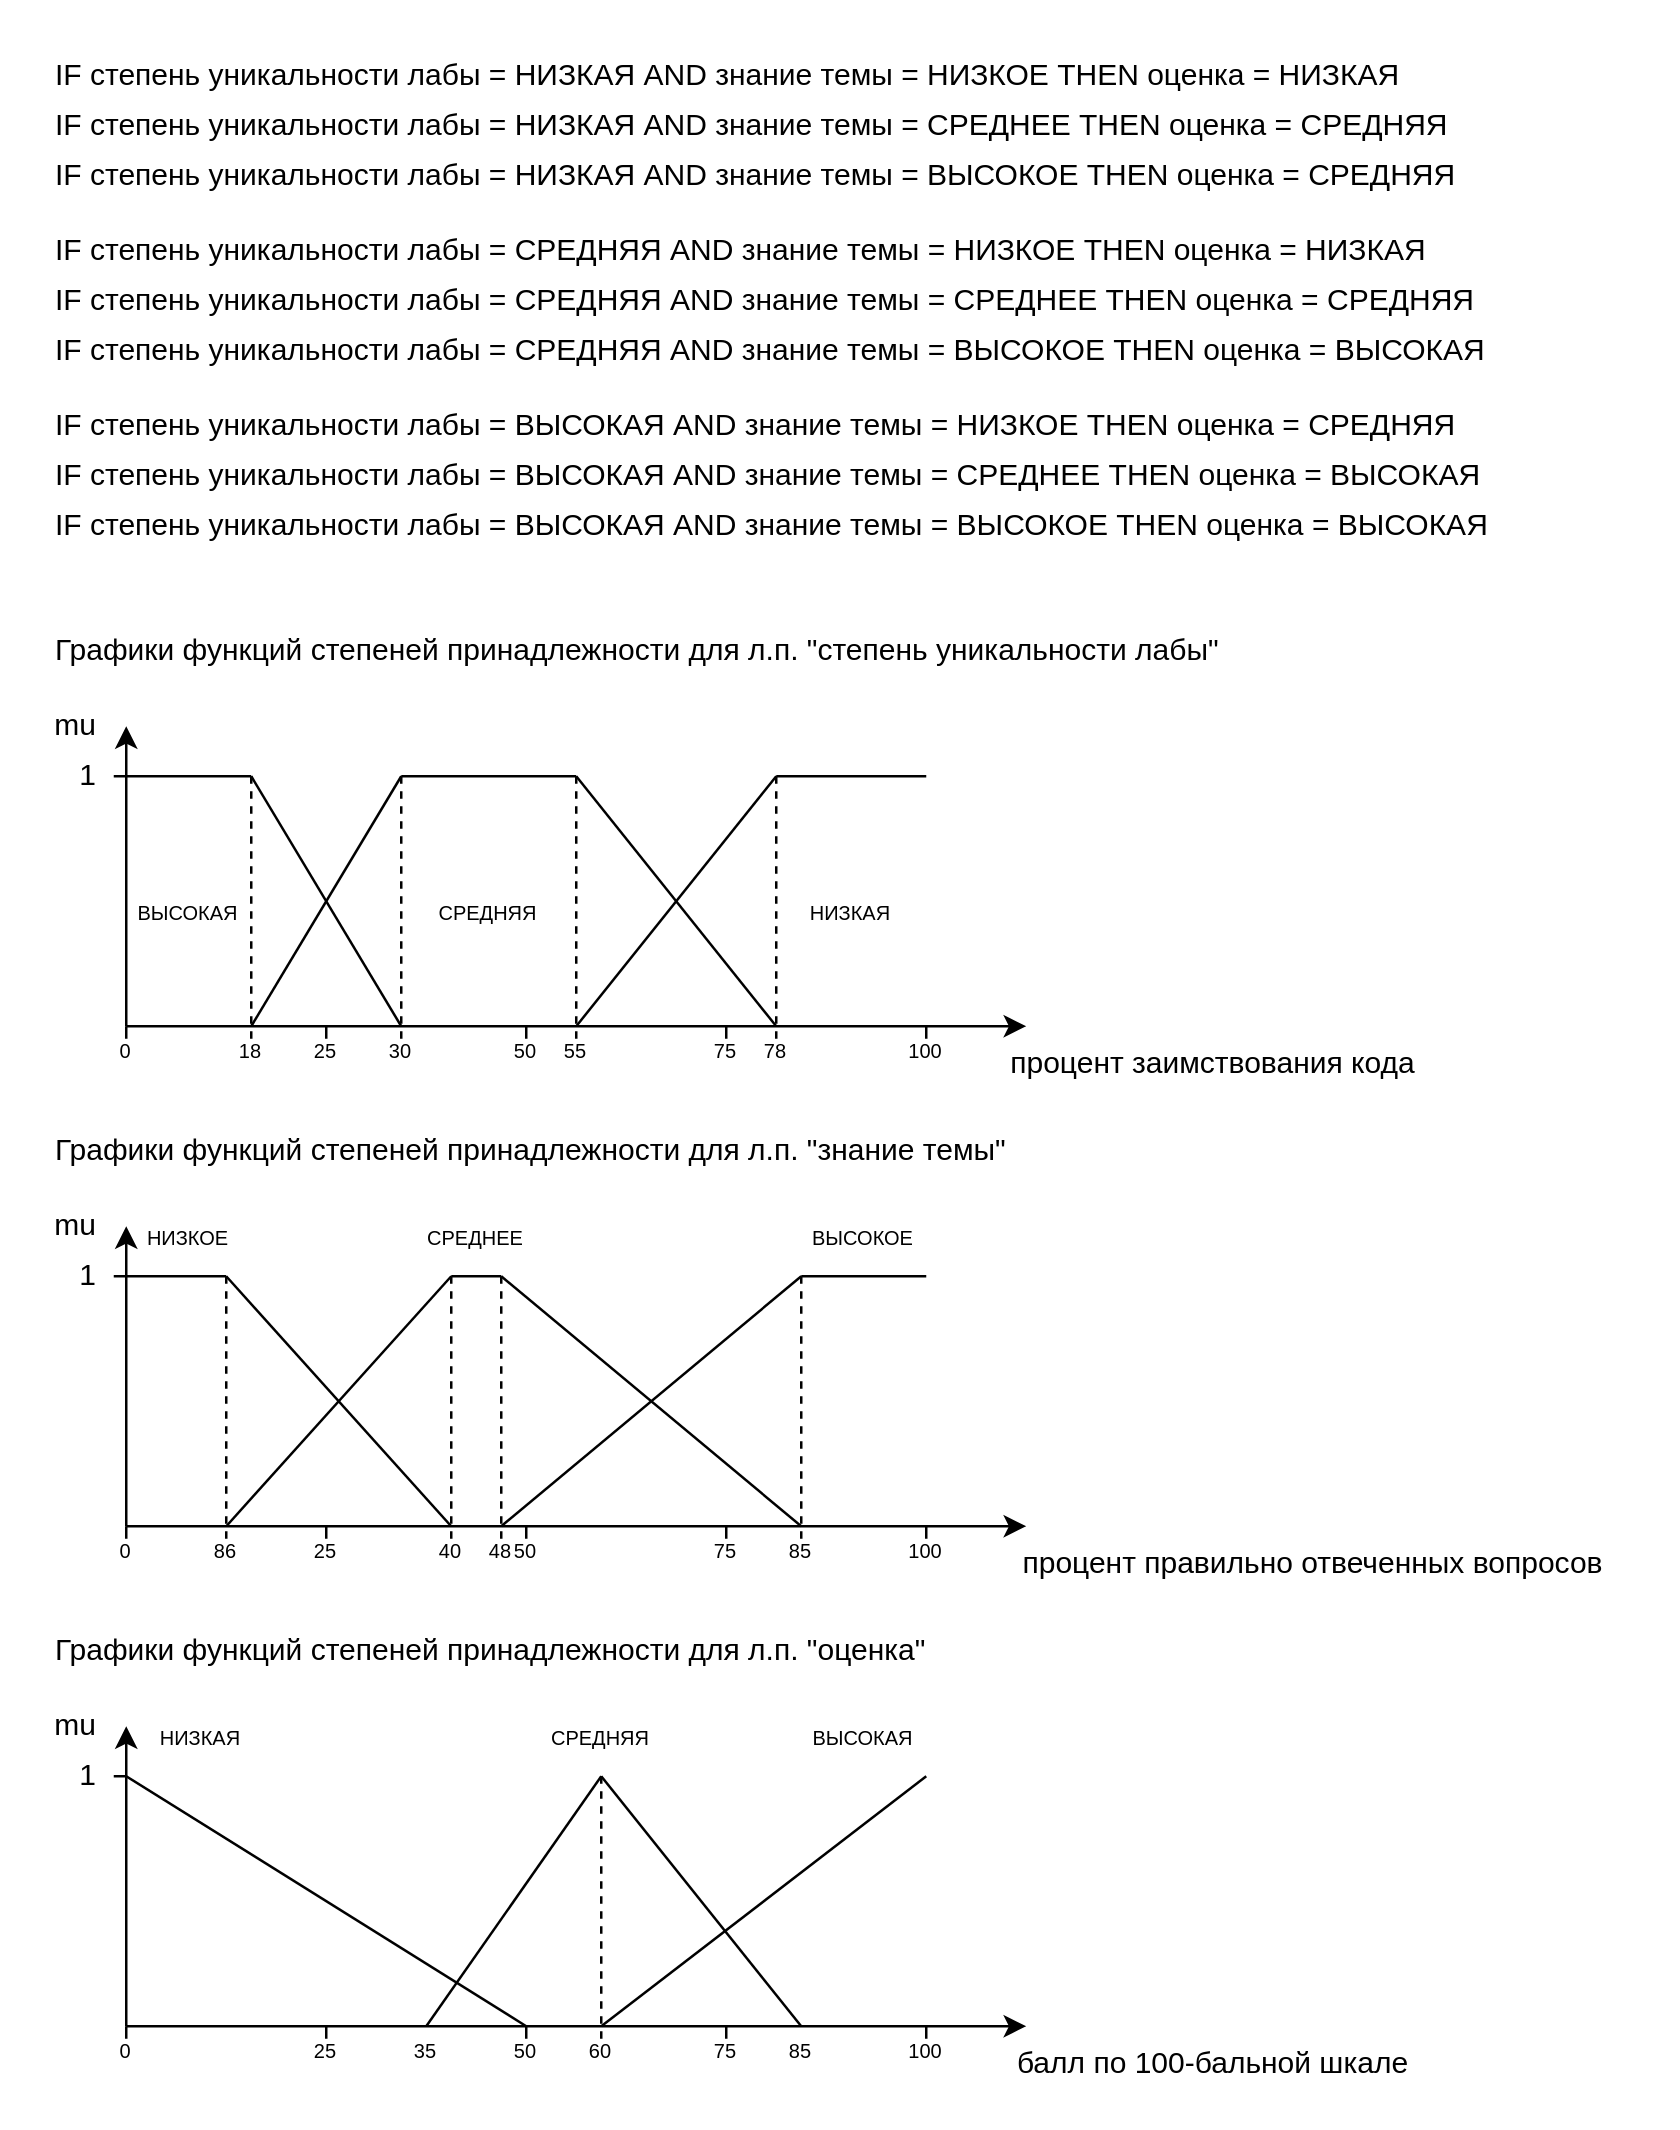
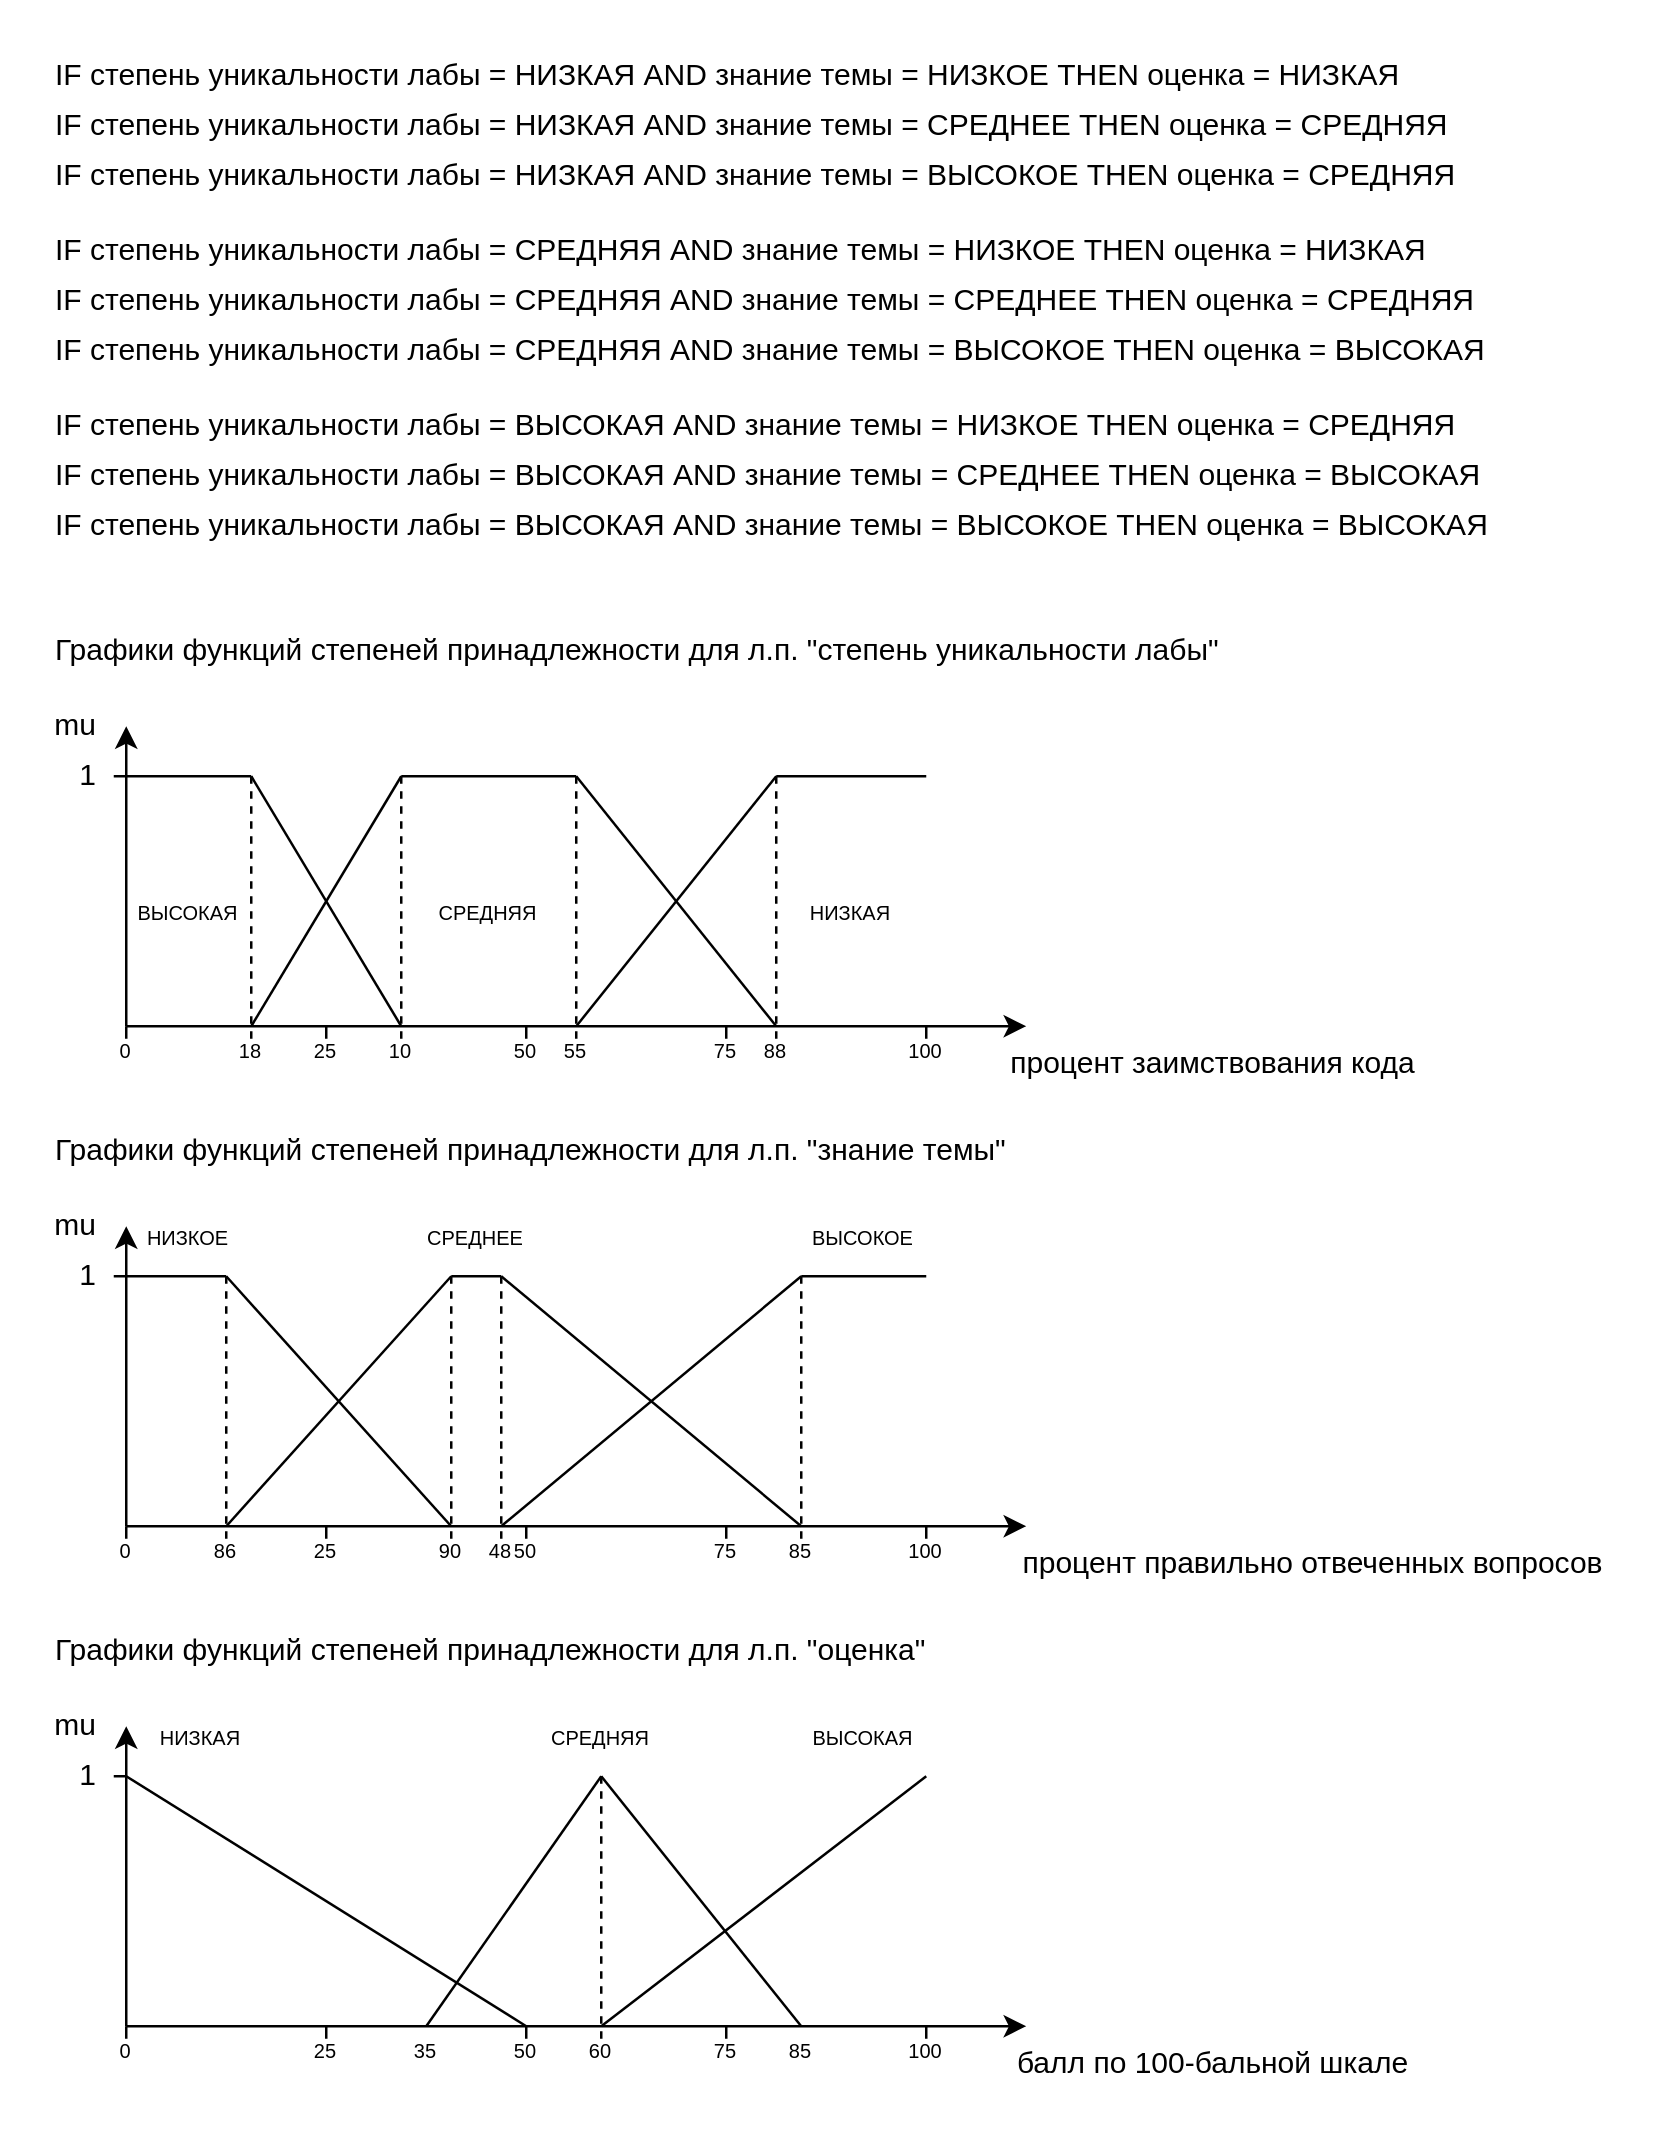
(401, 1051) -> (401, 1051)
(776, 1051) -> (776, 1051)
(451, 1551) -> (451, 1551)
